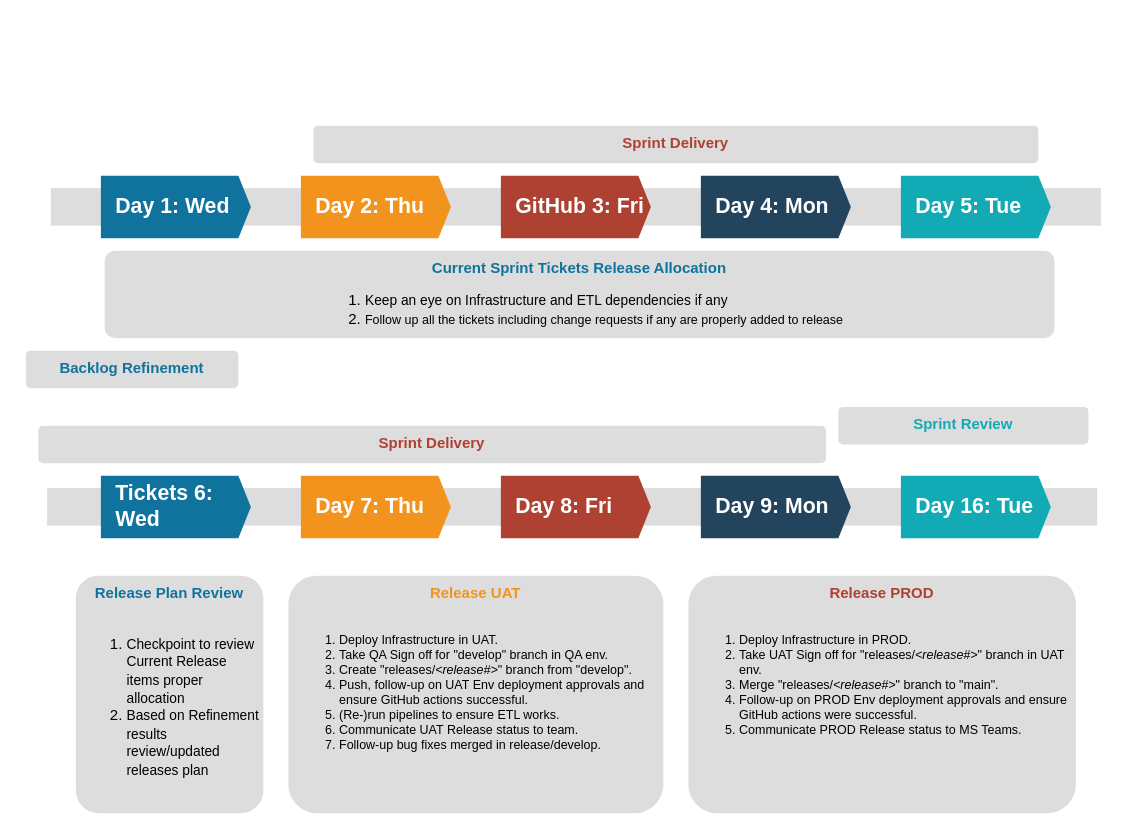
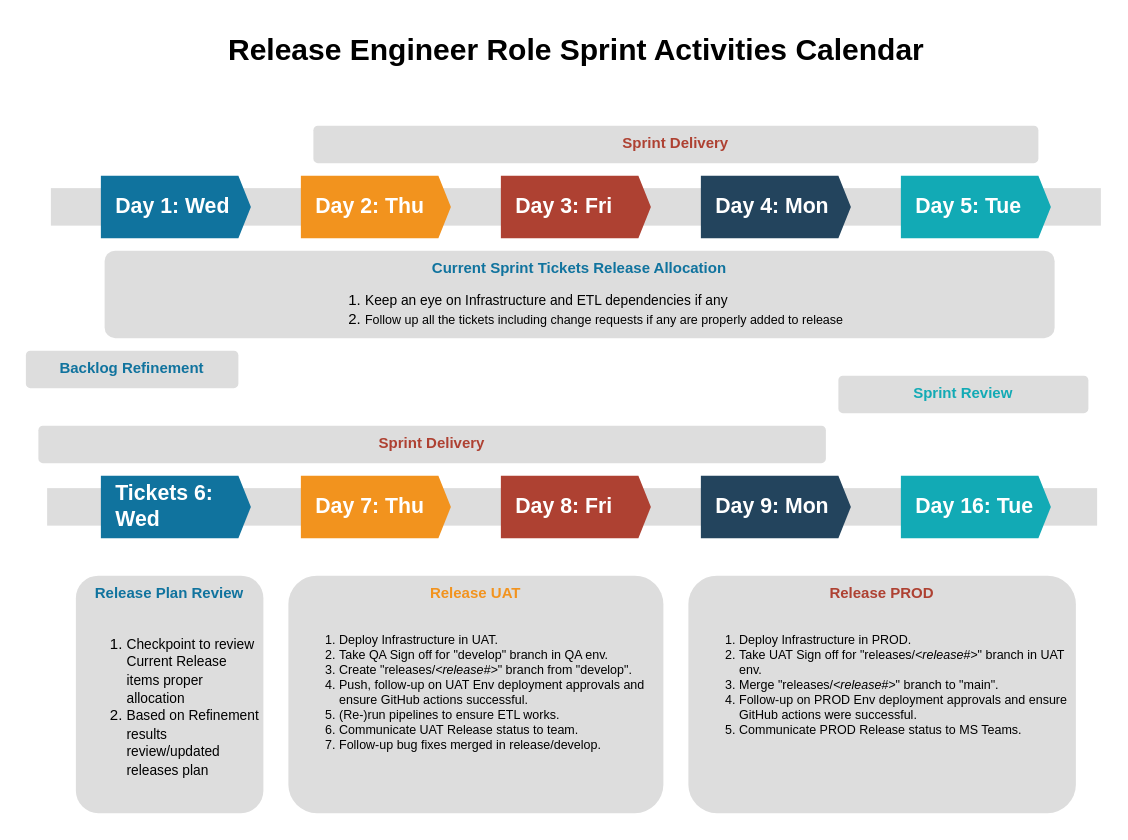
none -> (576, 51)
(579, 207) -> (564, 207)
(963, 426) -> (963, 394)
